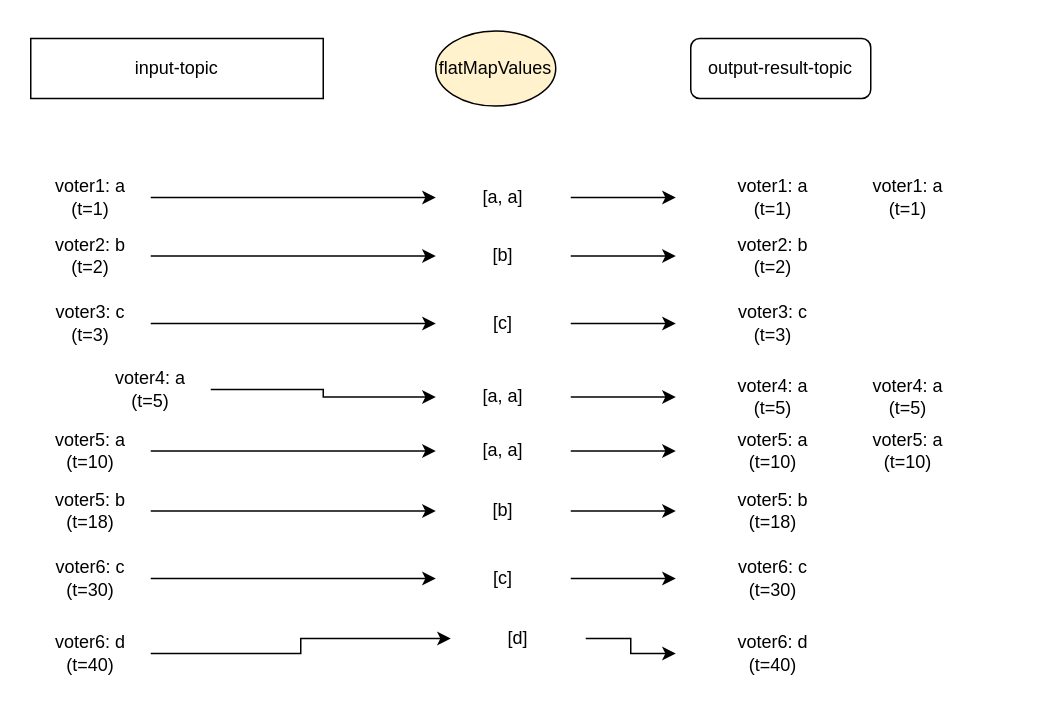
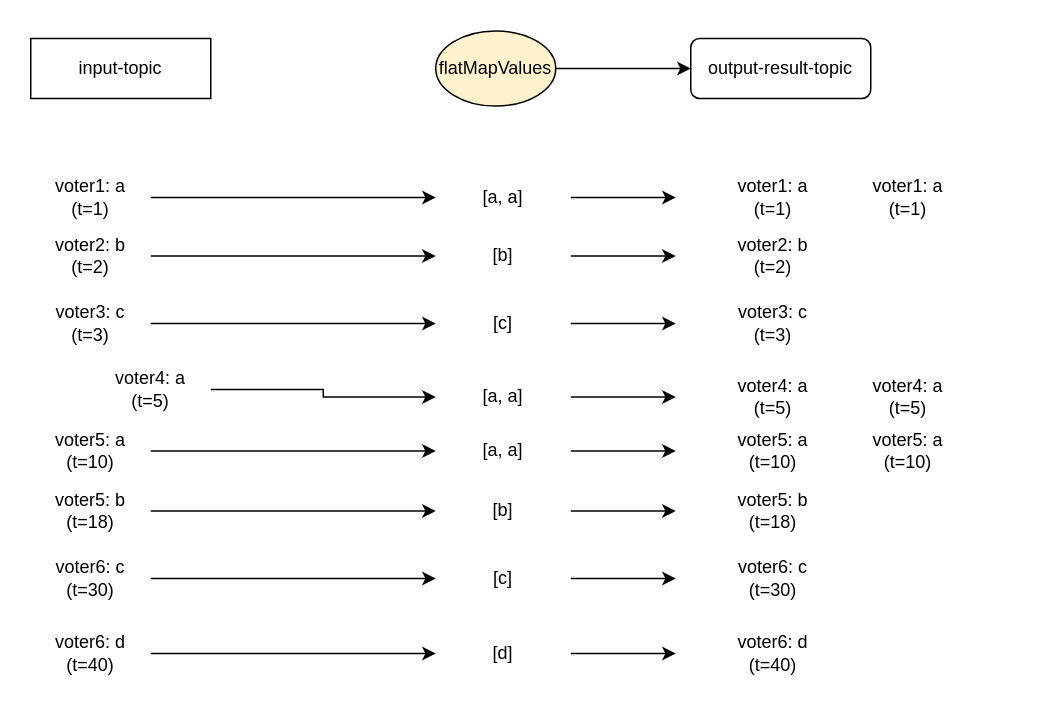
(177, 68) -> (121, 68)
none -> (618, 68)
(518, 638) -> (503, 653)
